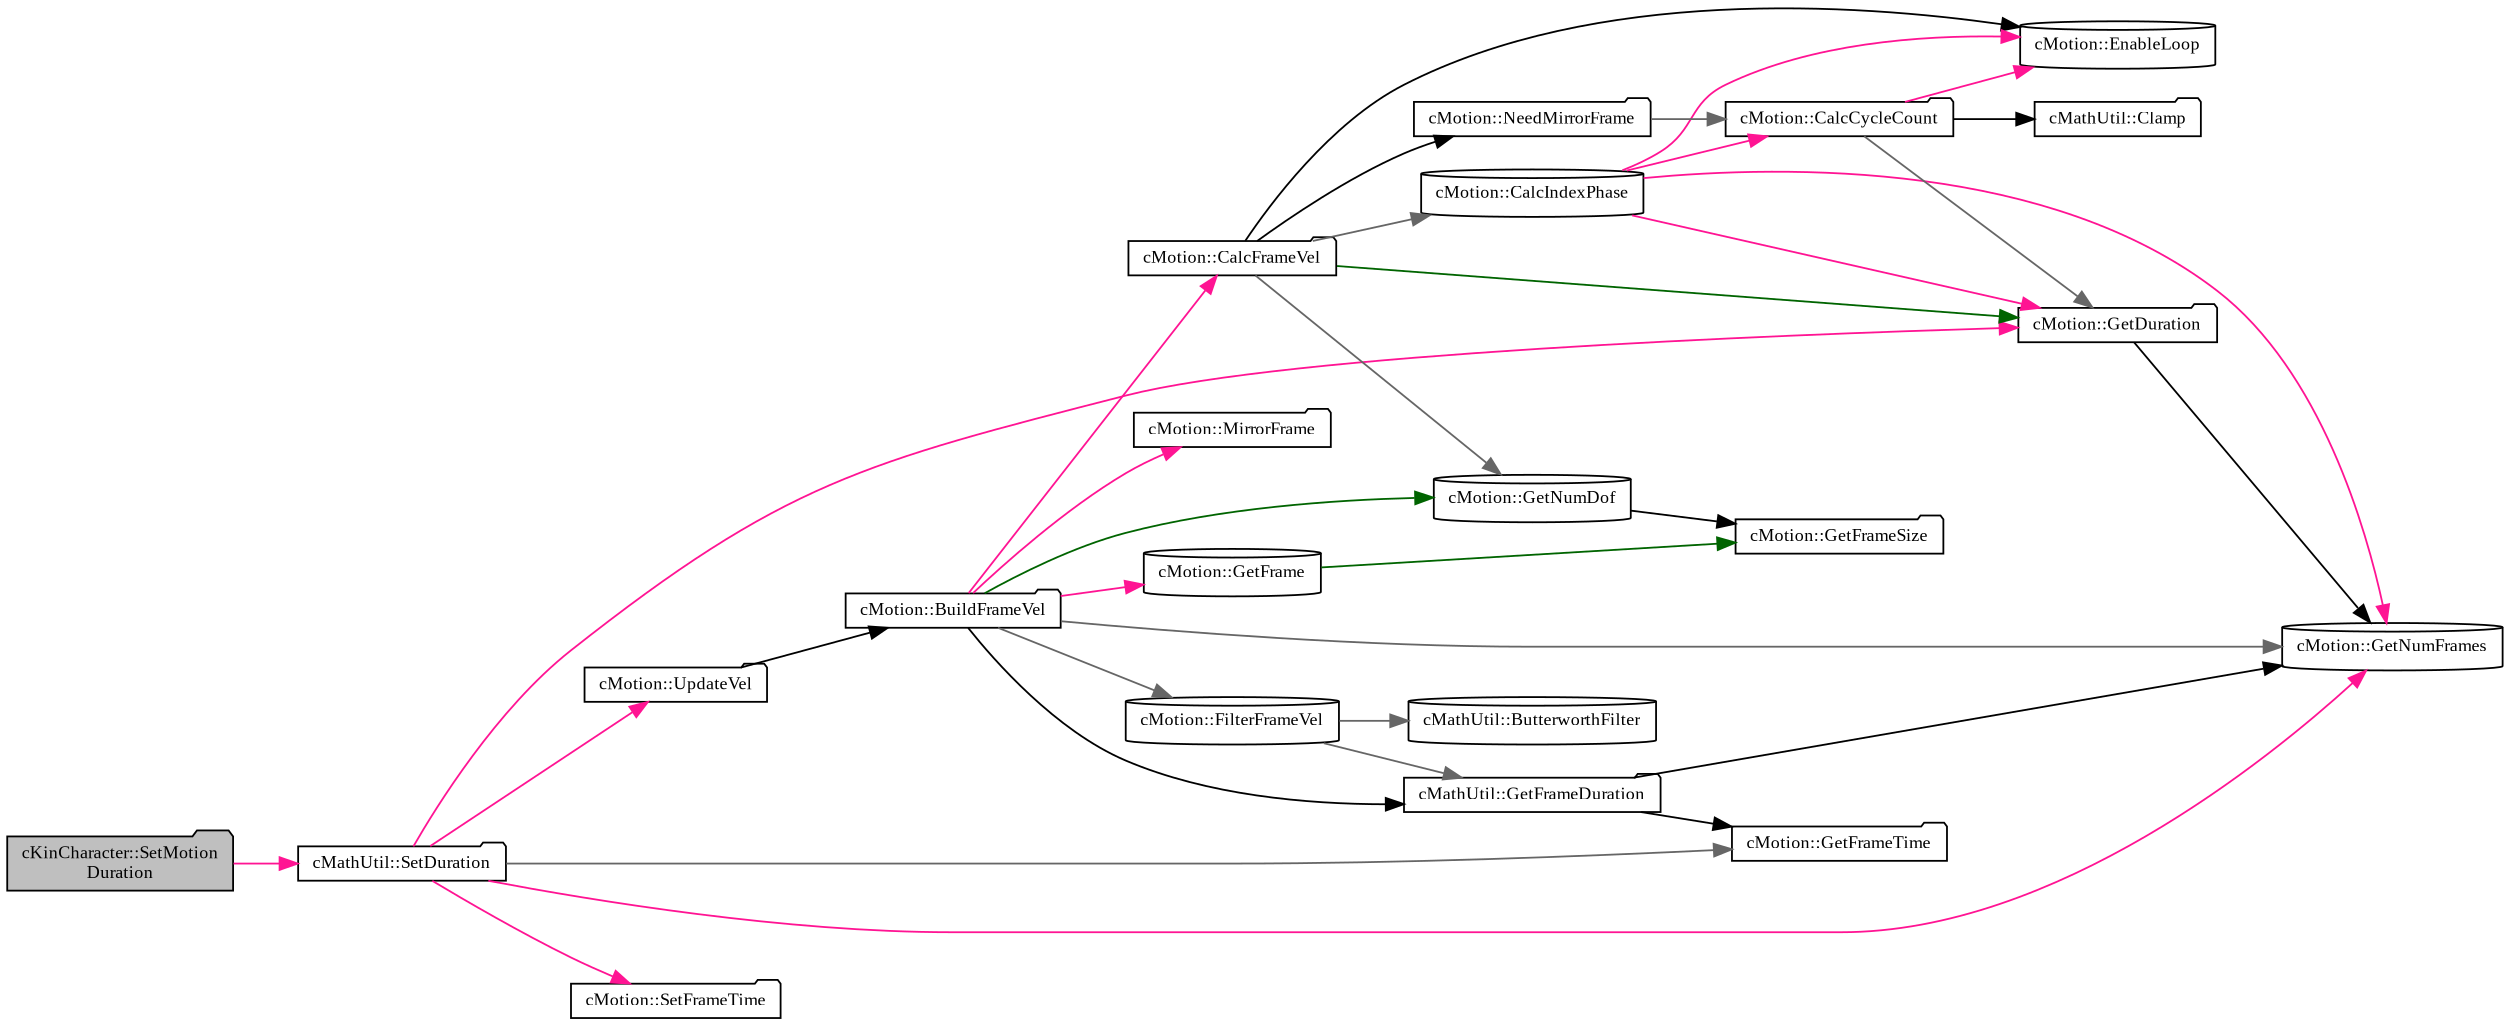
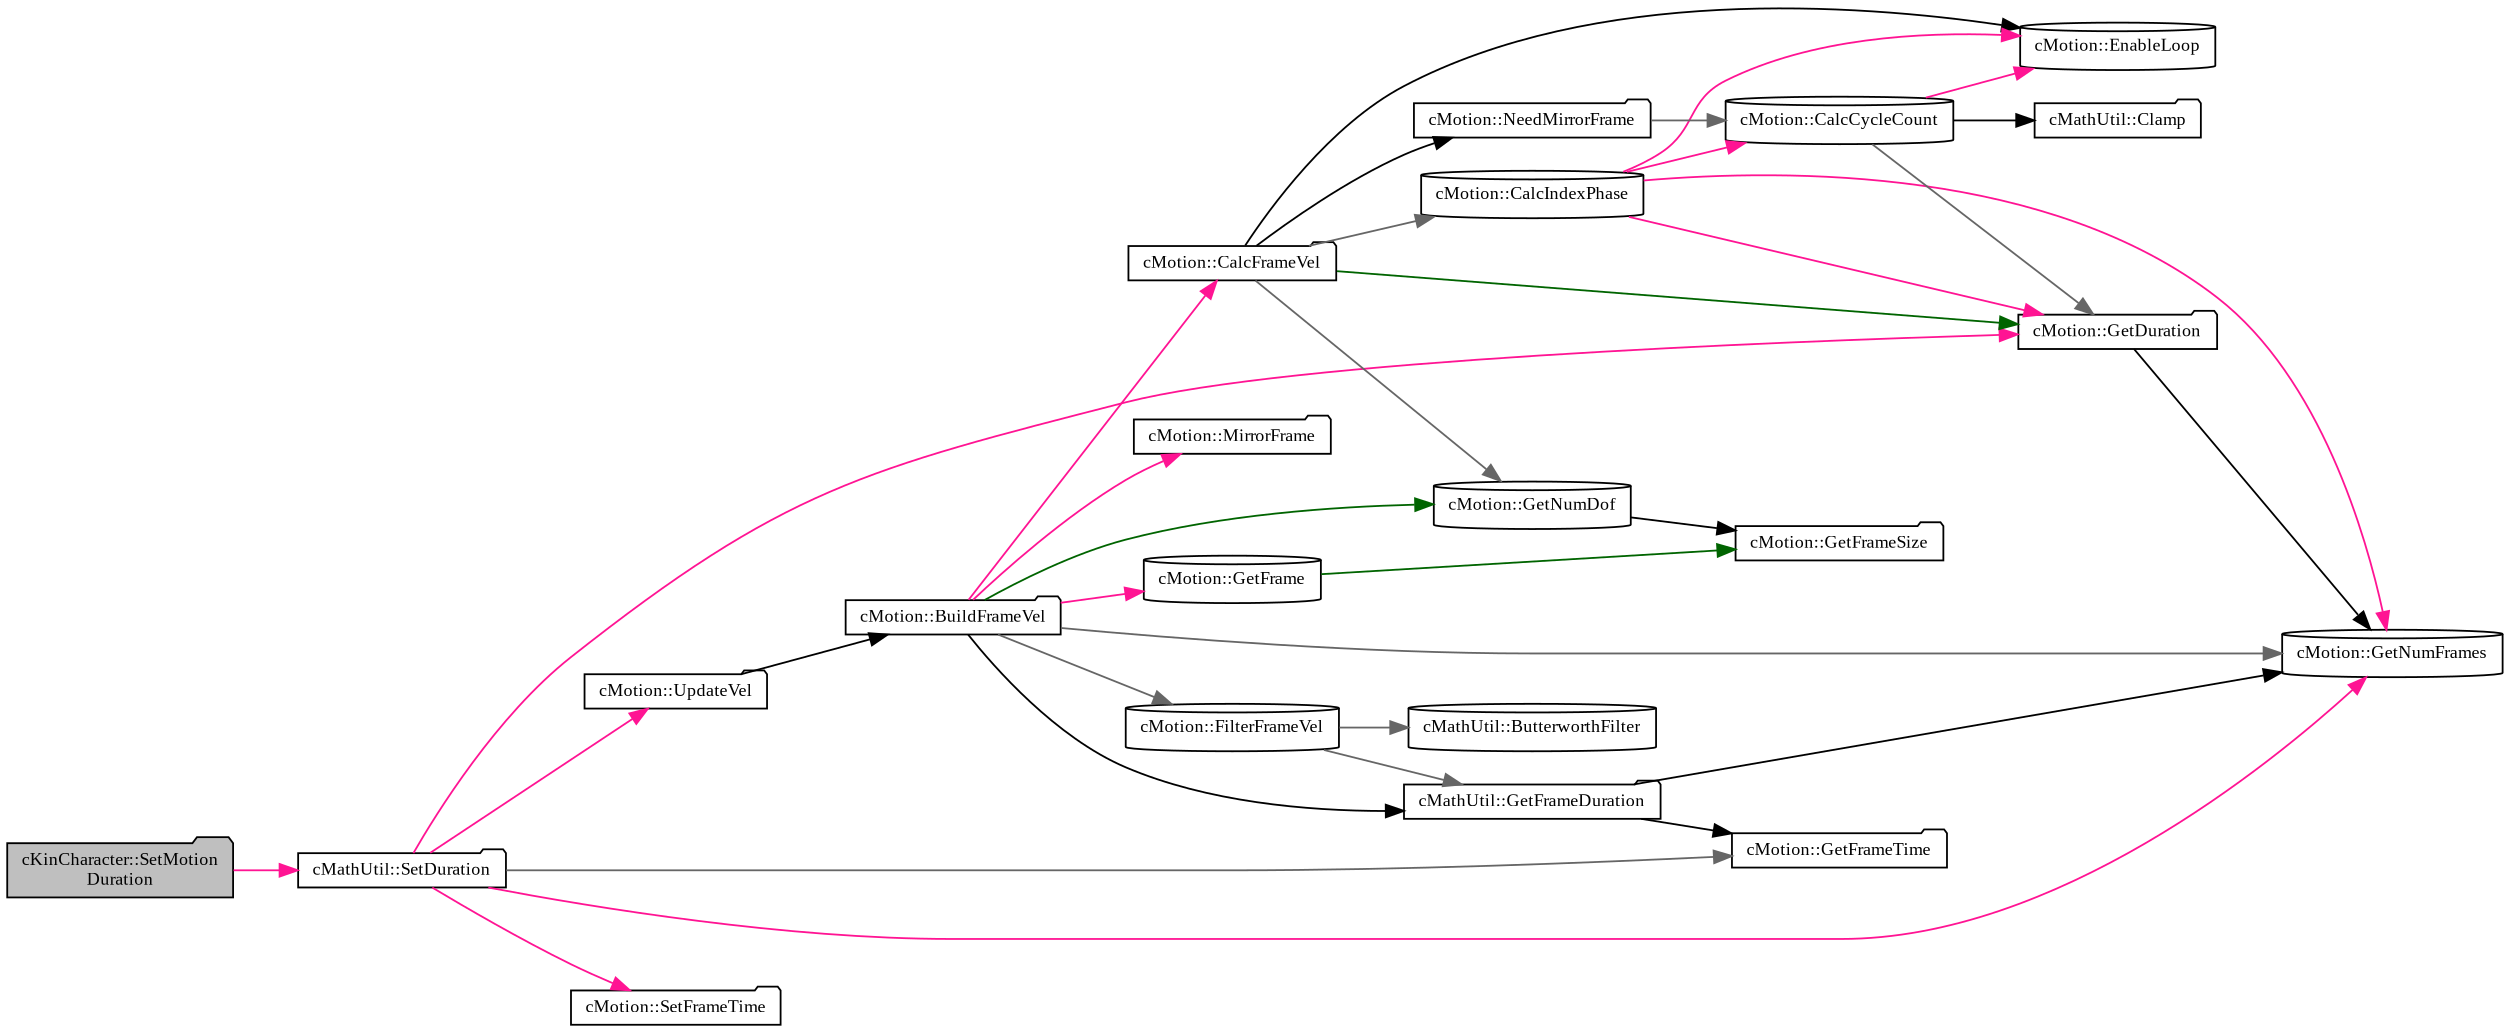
(1839, 119) -> (1839, 120)
